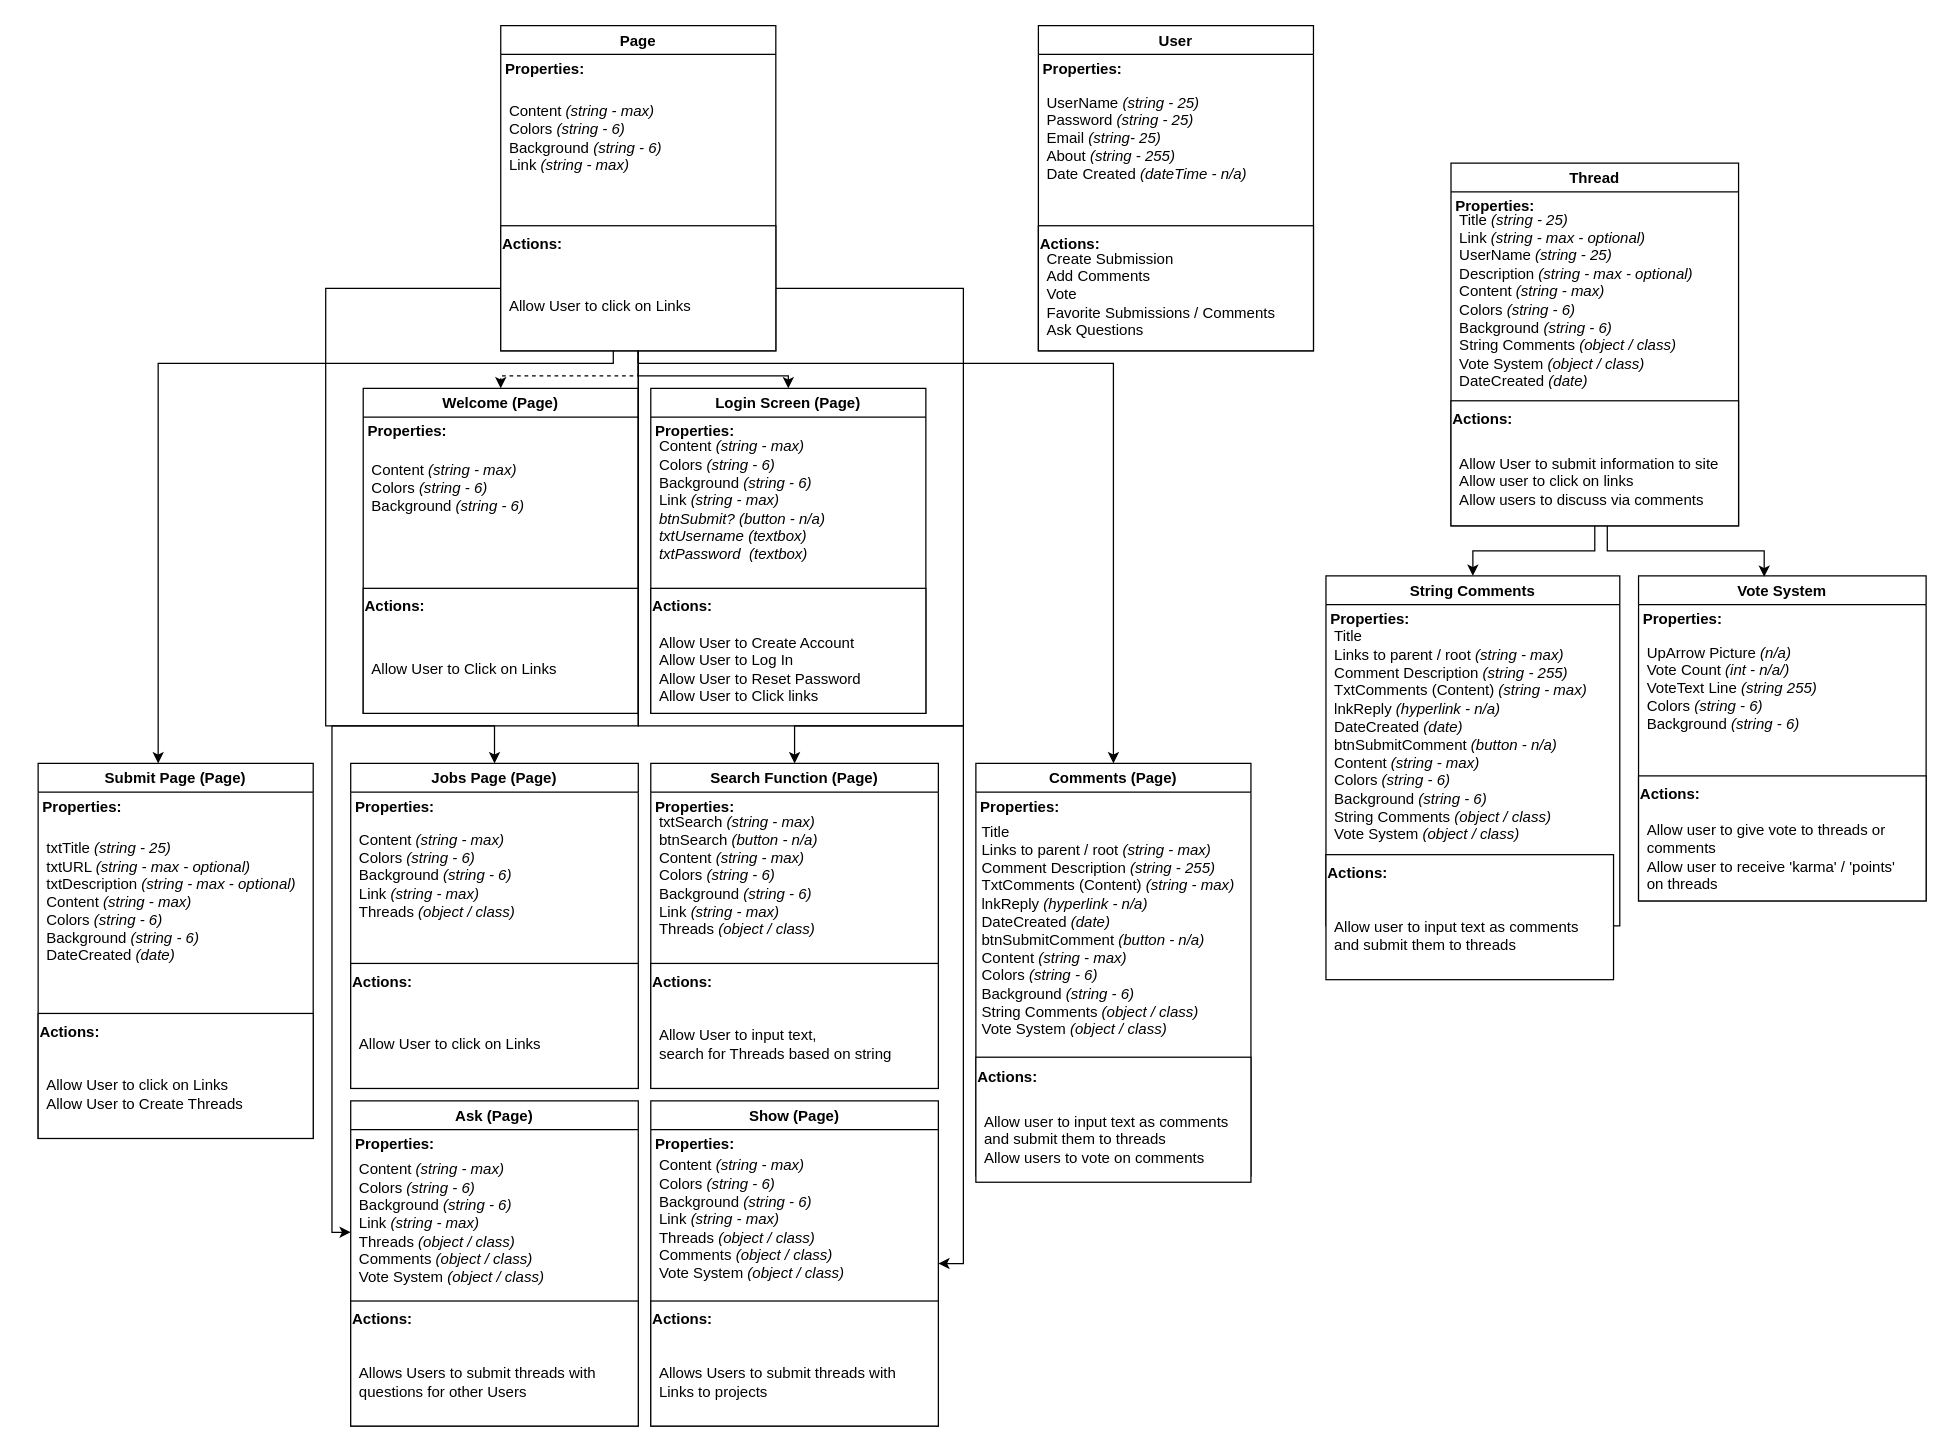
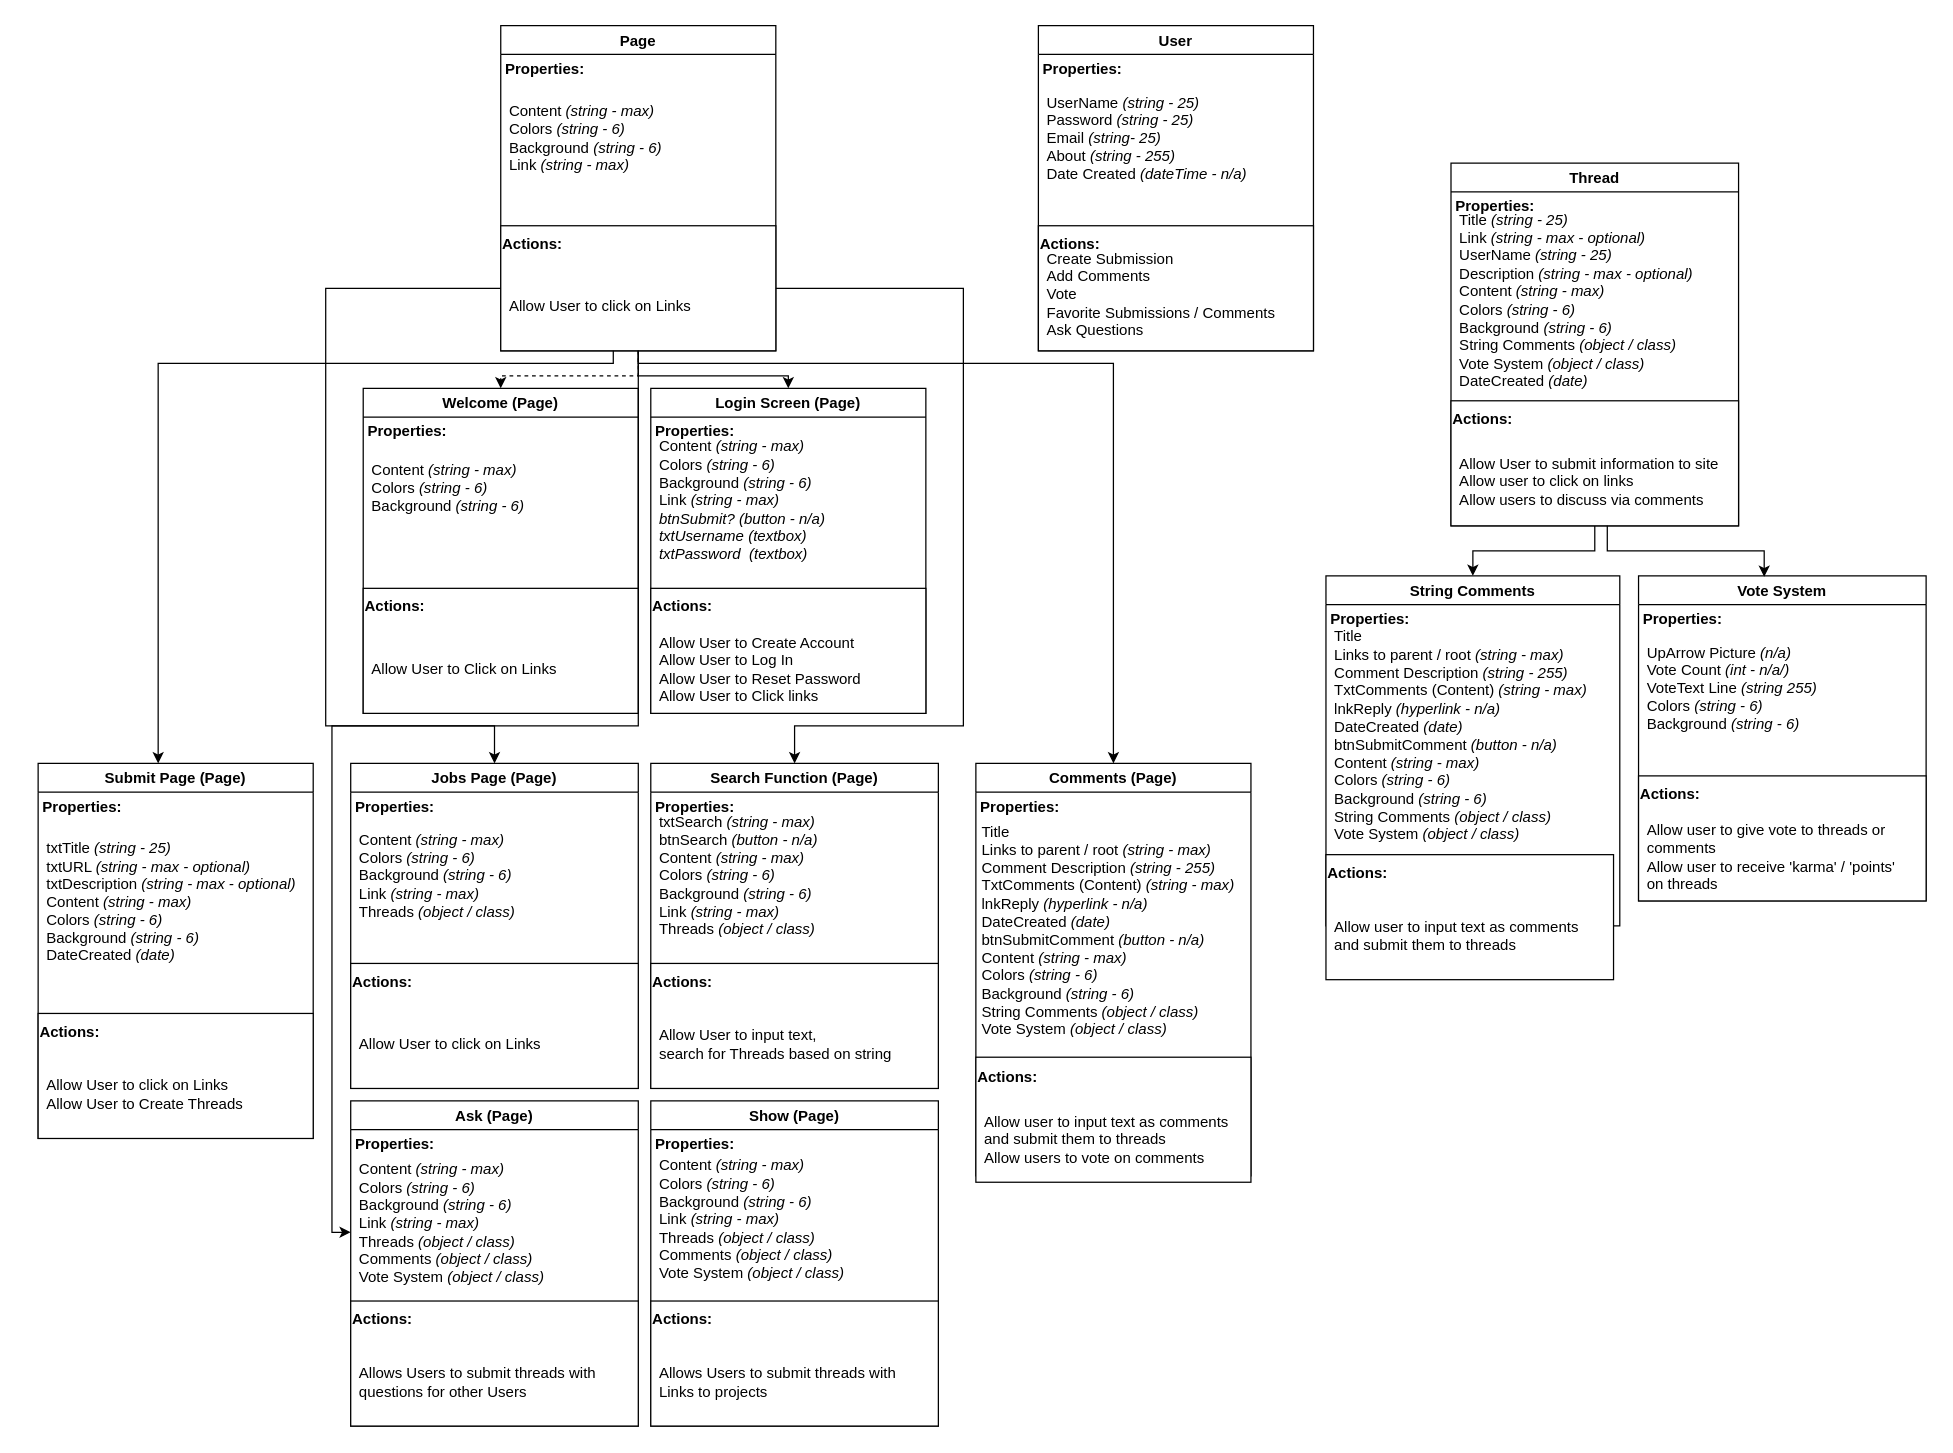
(963, 1003) -> none
